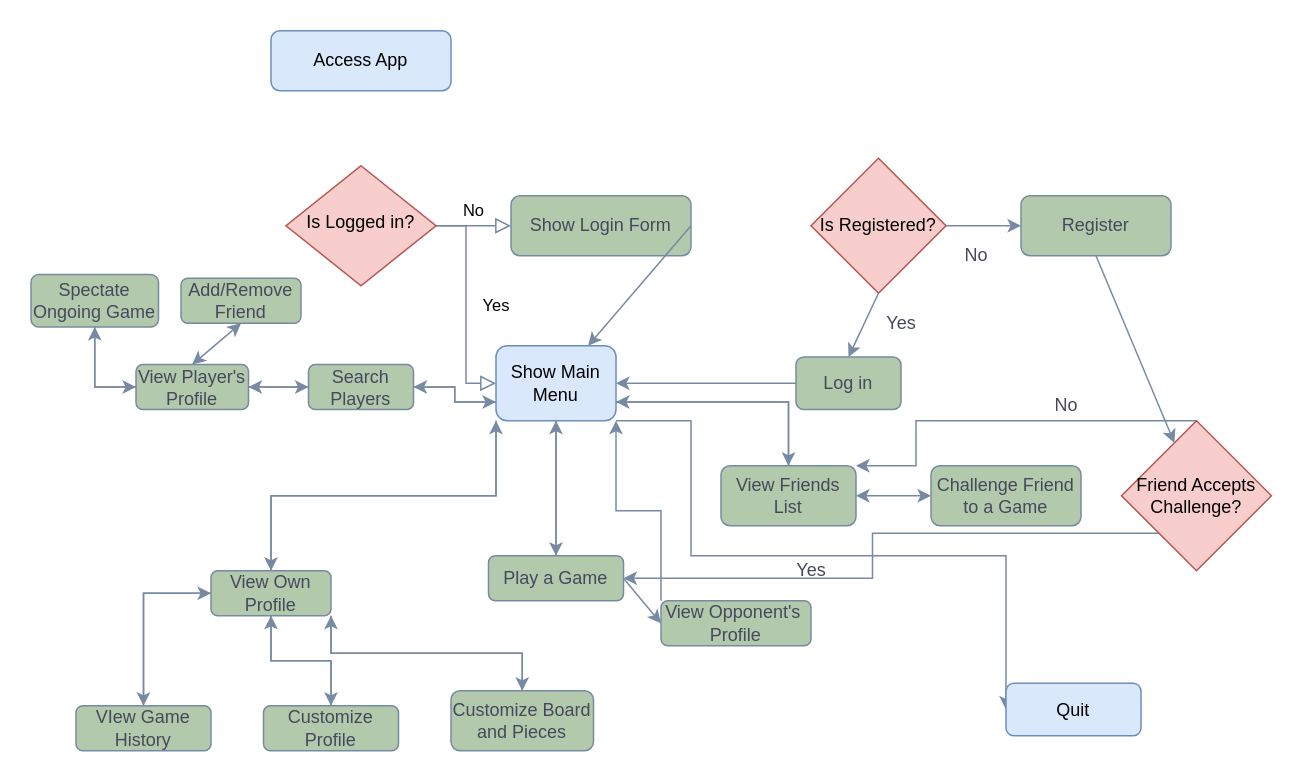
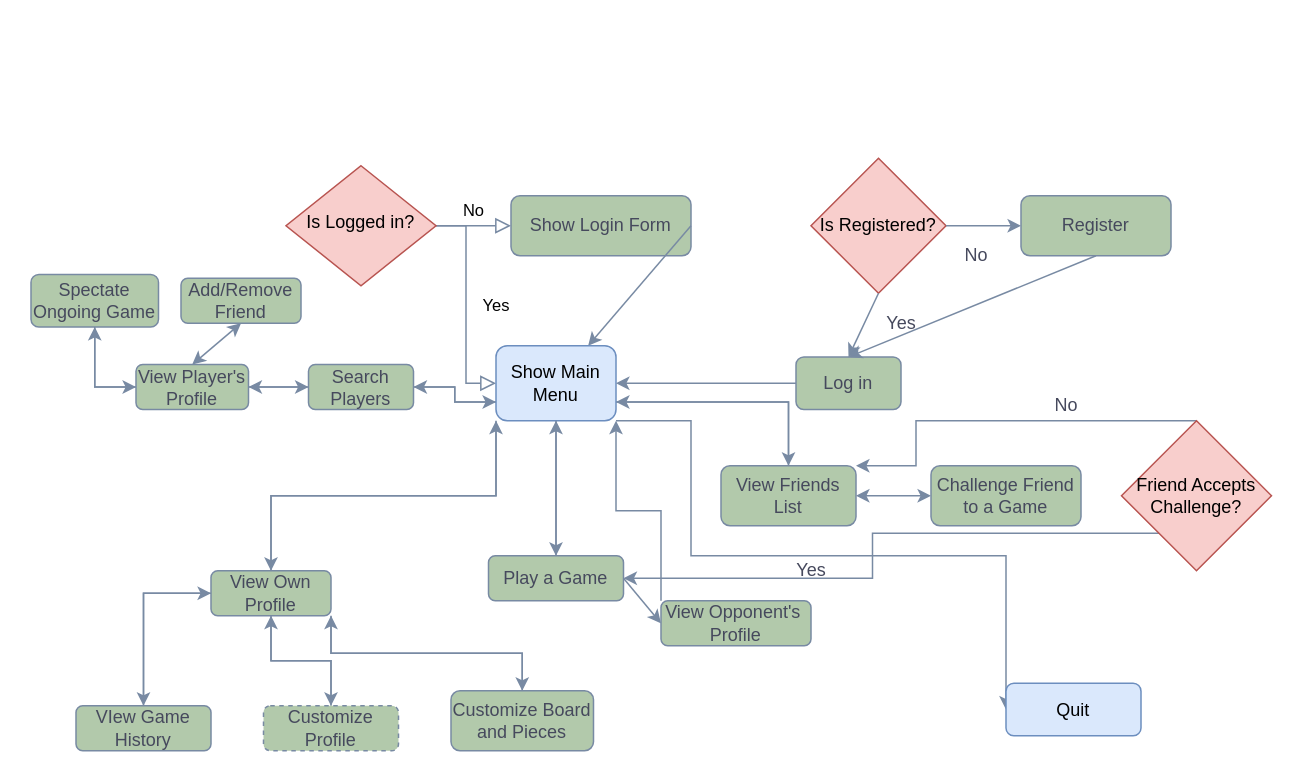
(361, 61) -> none
(1133, 344) -> (977, 304)
(331, 728) -> (331, 728)
